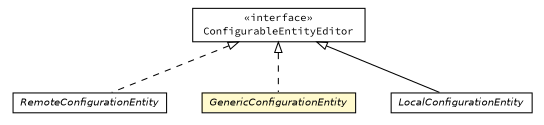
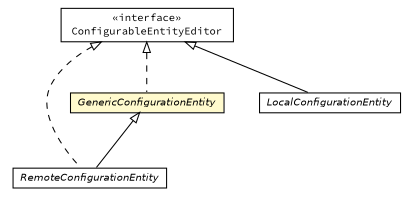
none -> (115, 144)
